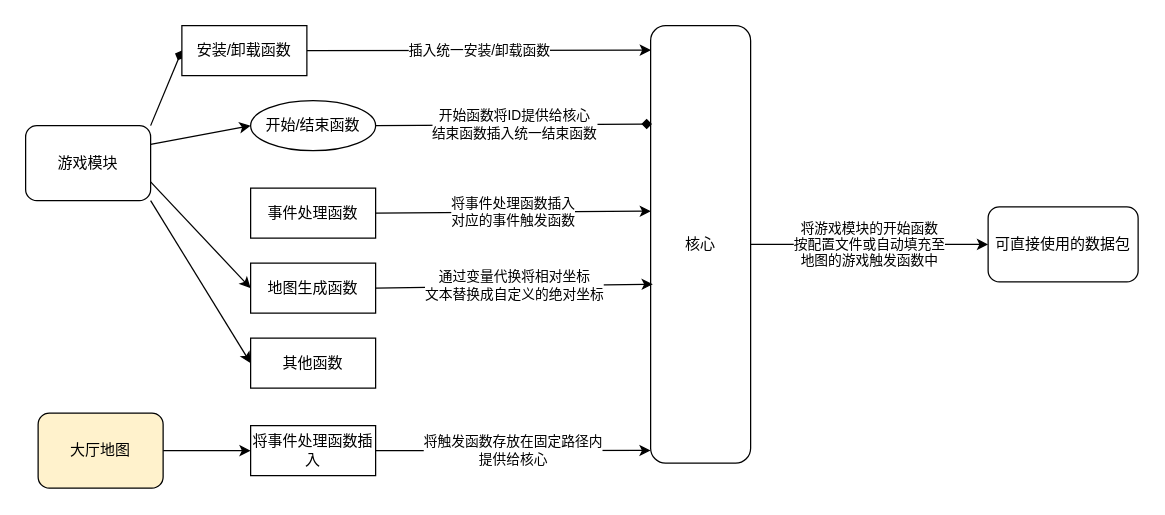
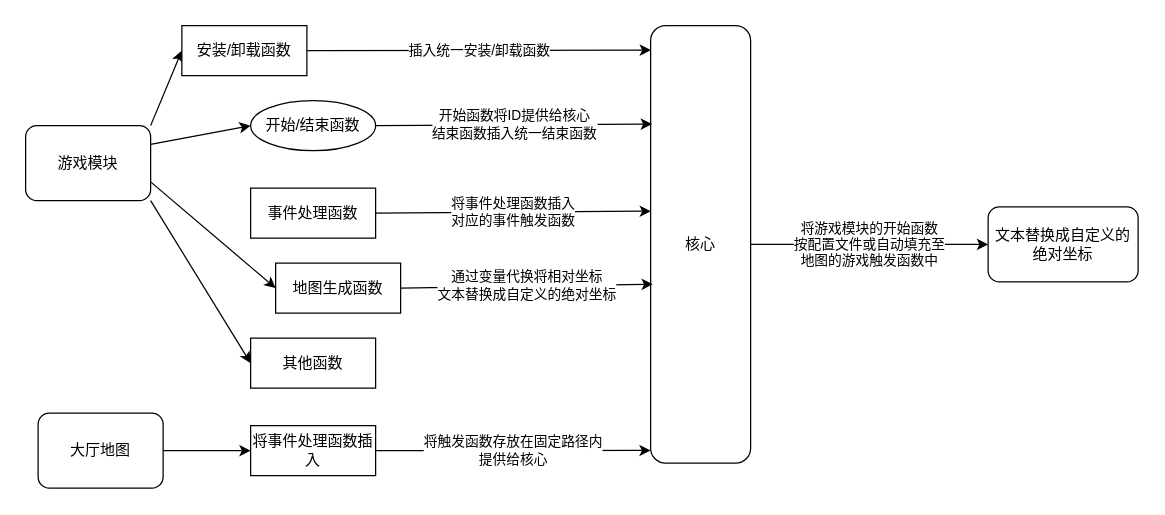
(178, 60) -> (178, 60)
(641, 124) -> (642, 124)
(1063, 244) -> (1063, 244)
(313, 288) -> (338, 288)
(101, 451) -> (101, 451)
